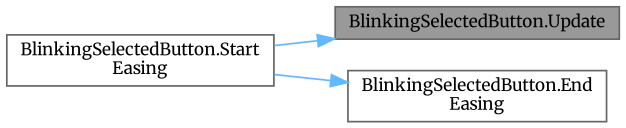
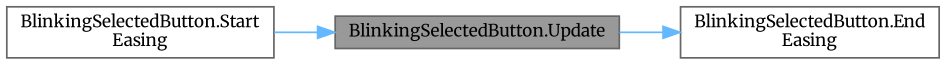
(303, 78) -> (641, 32)
